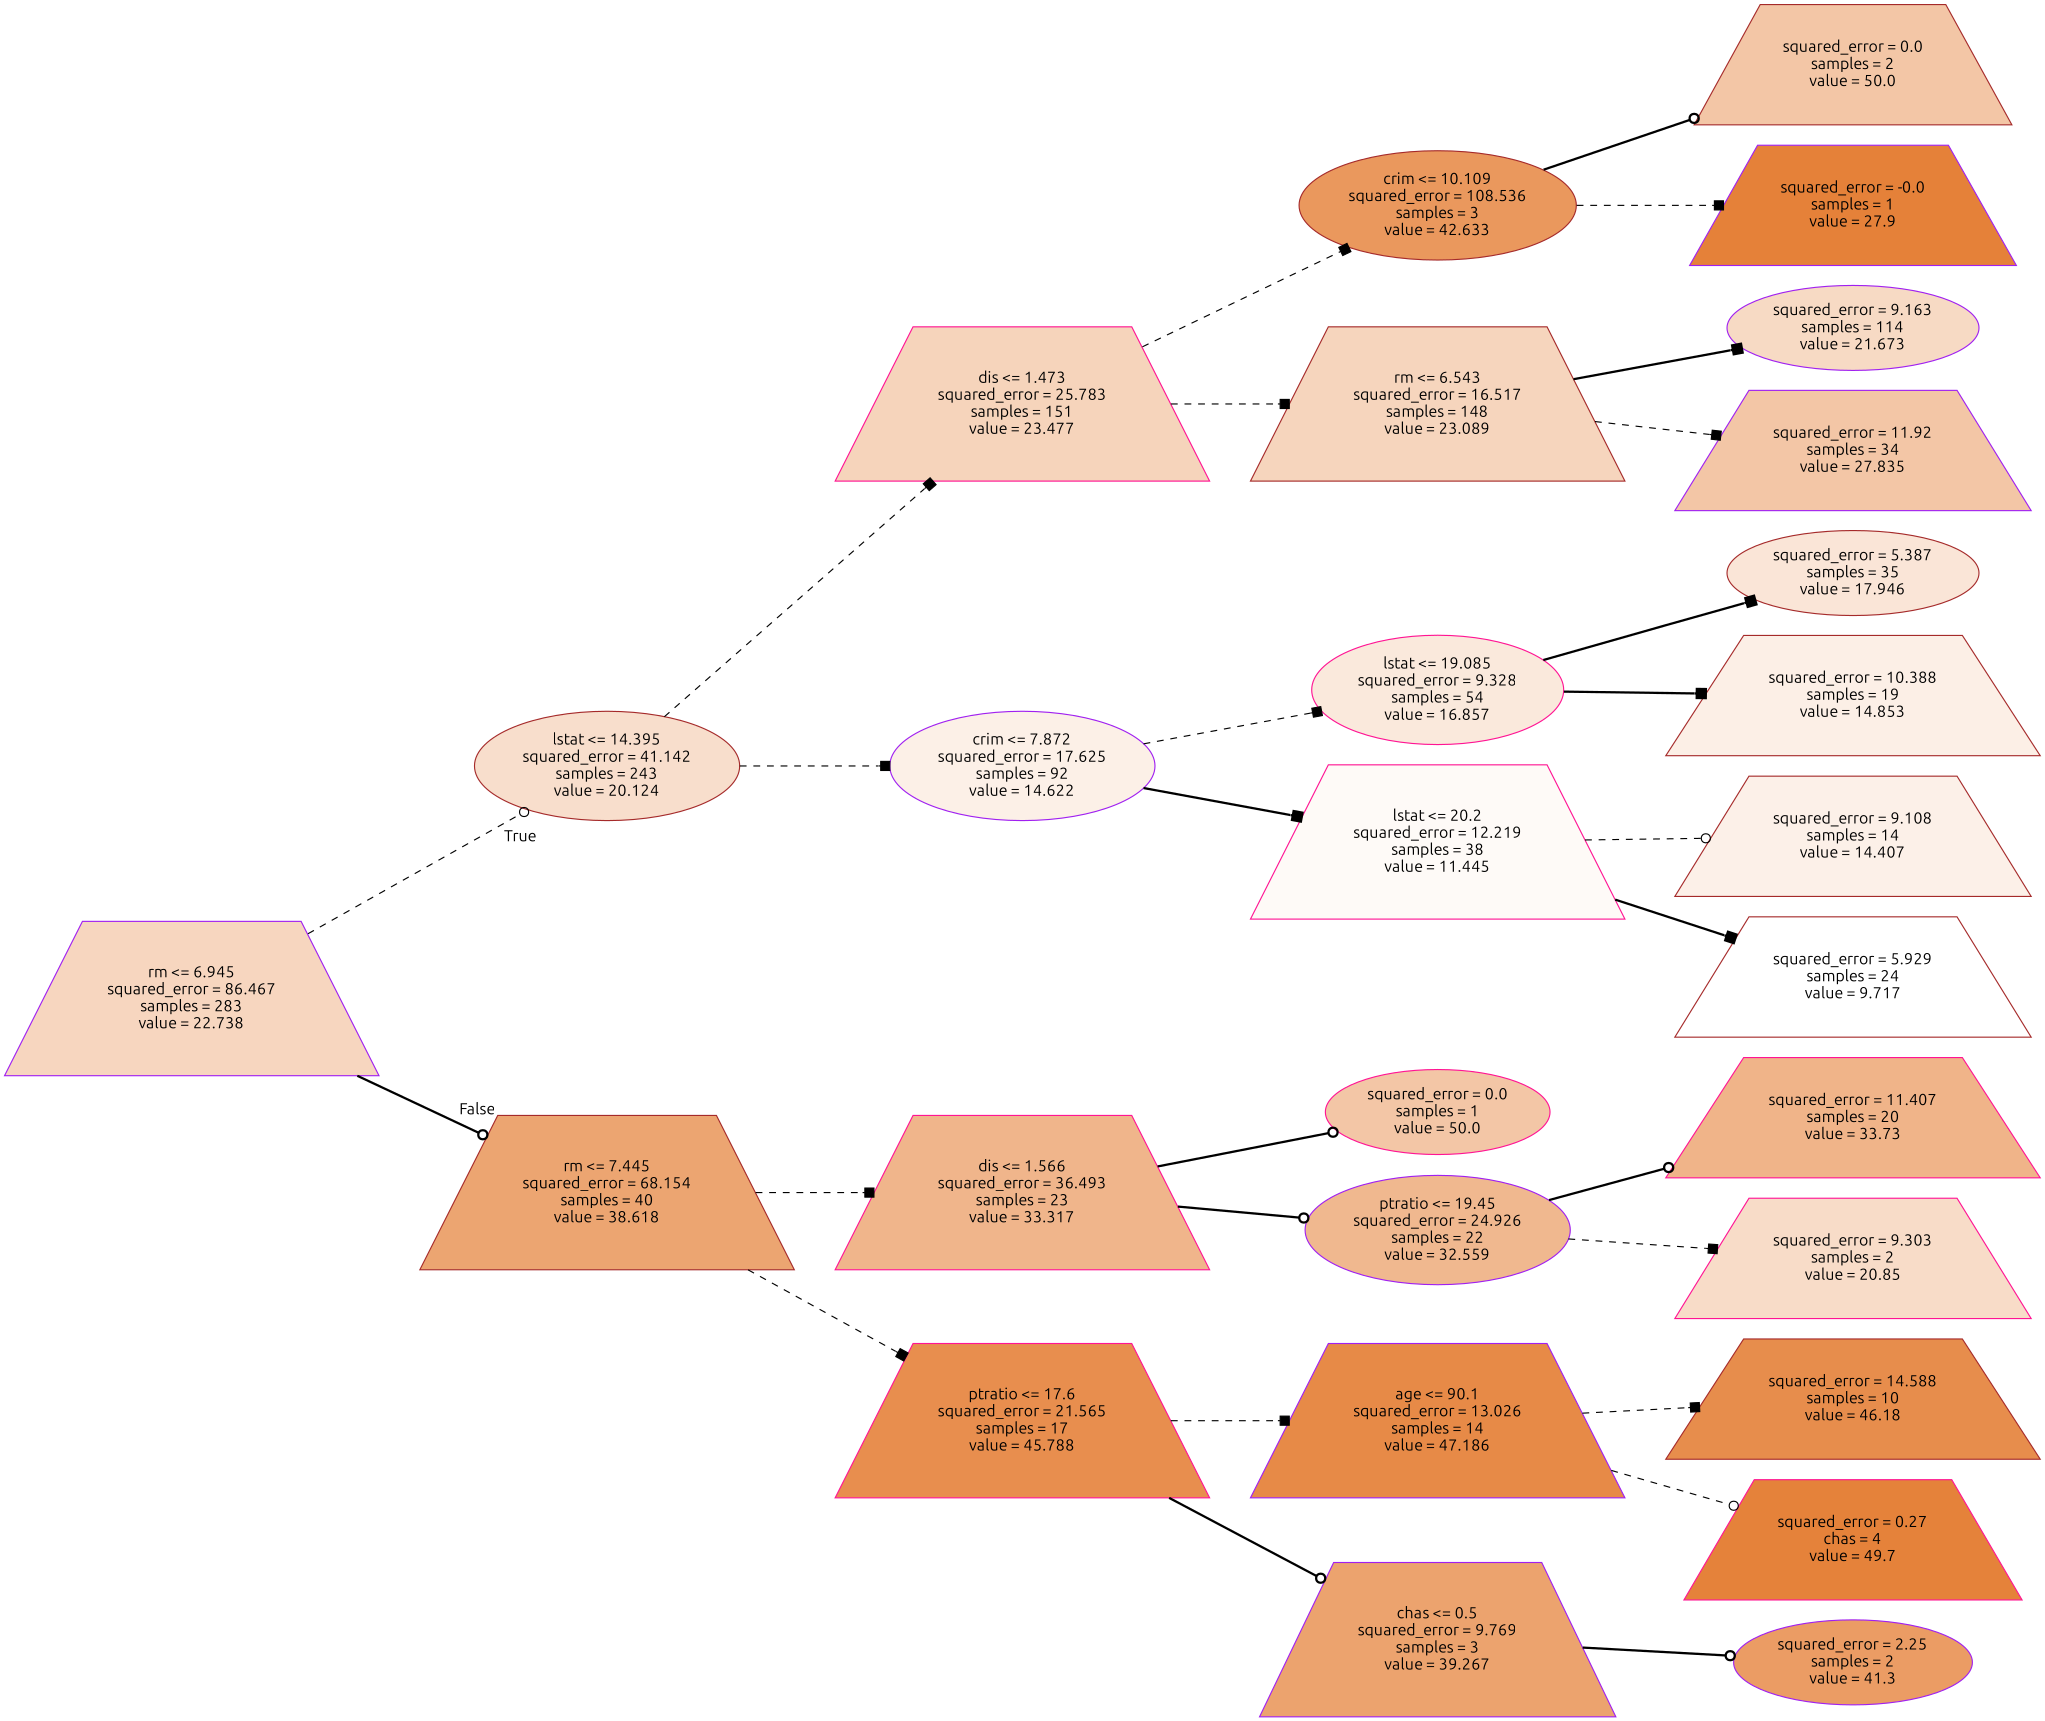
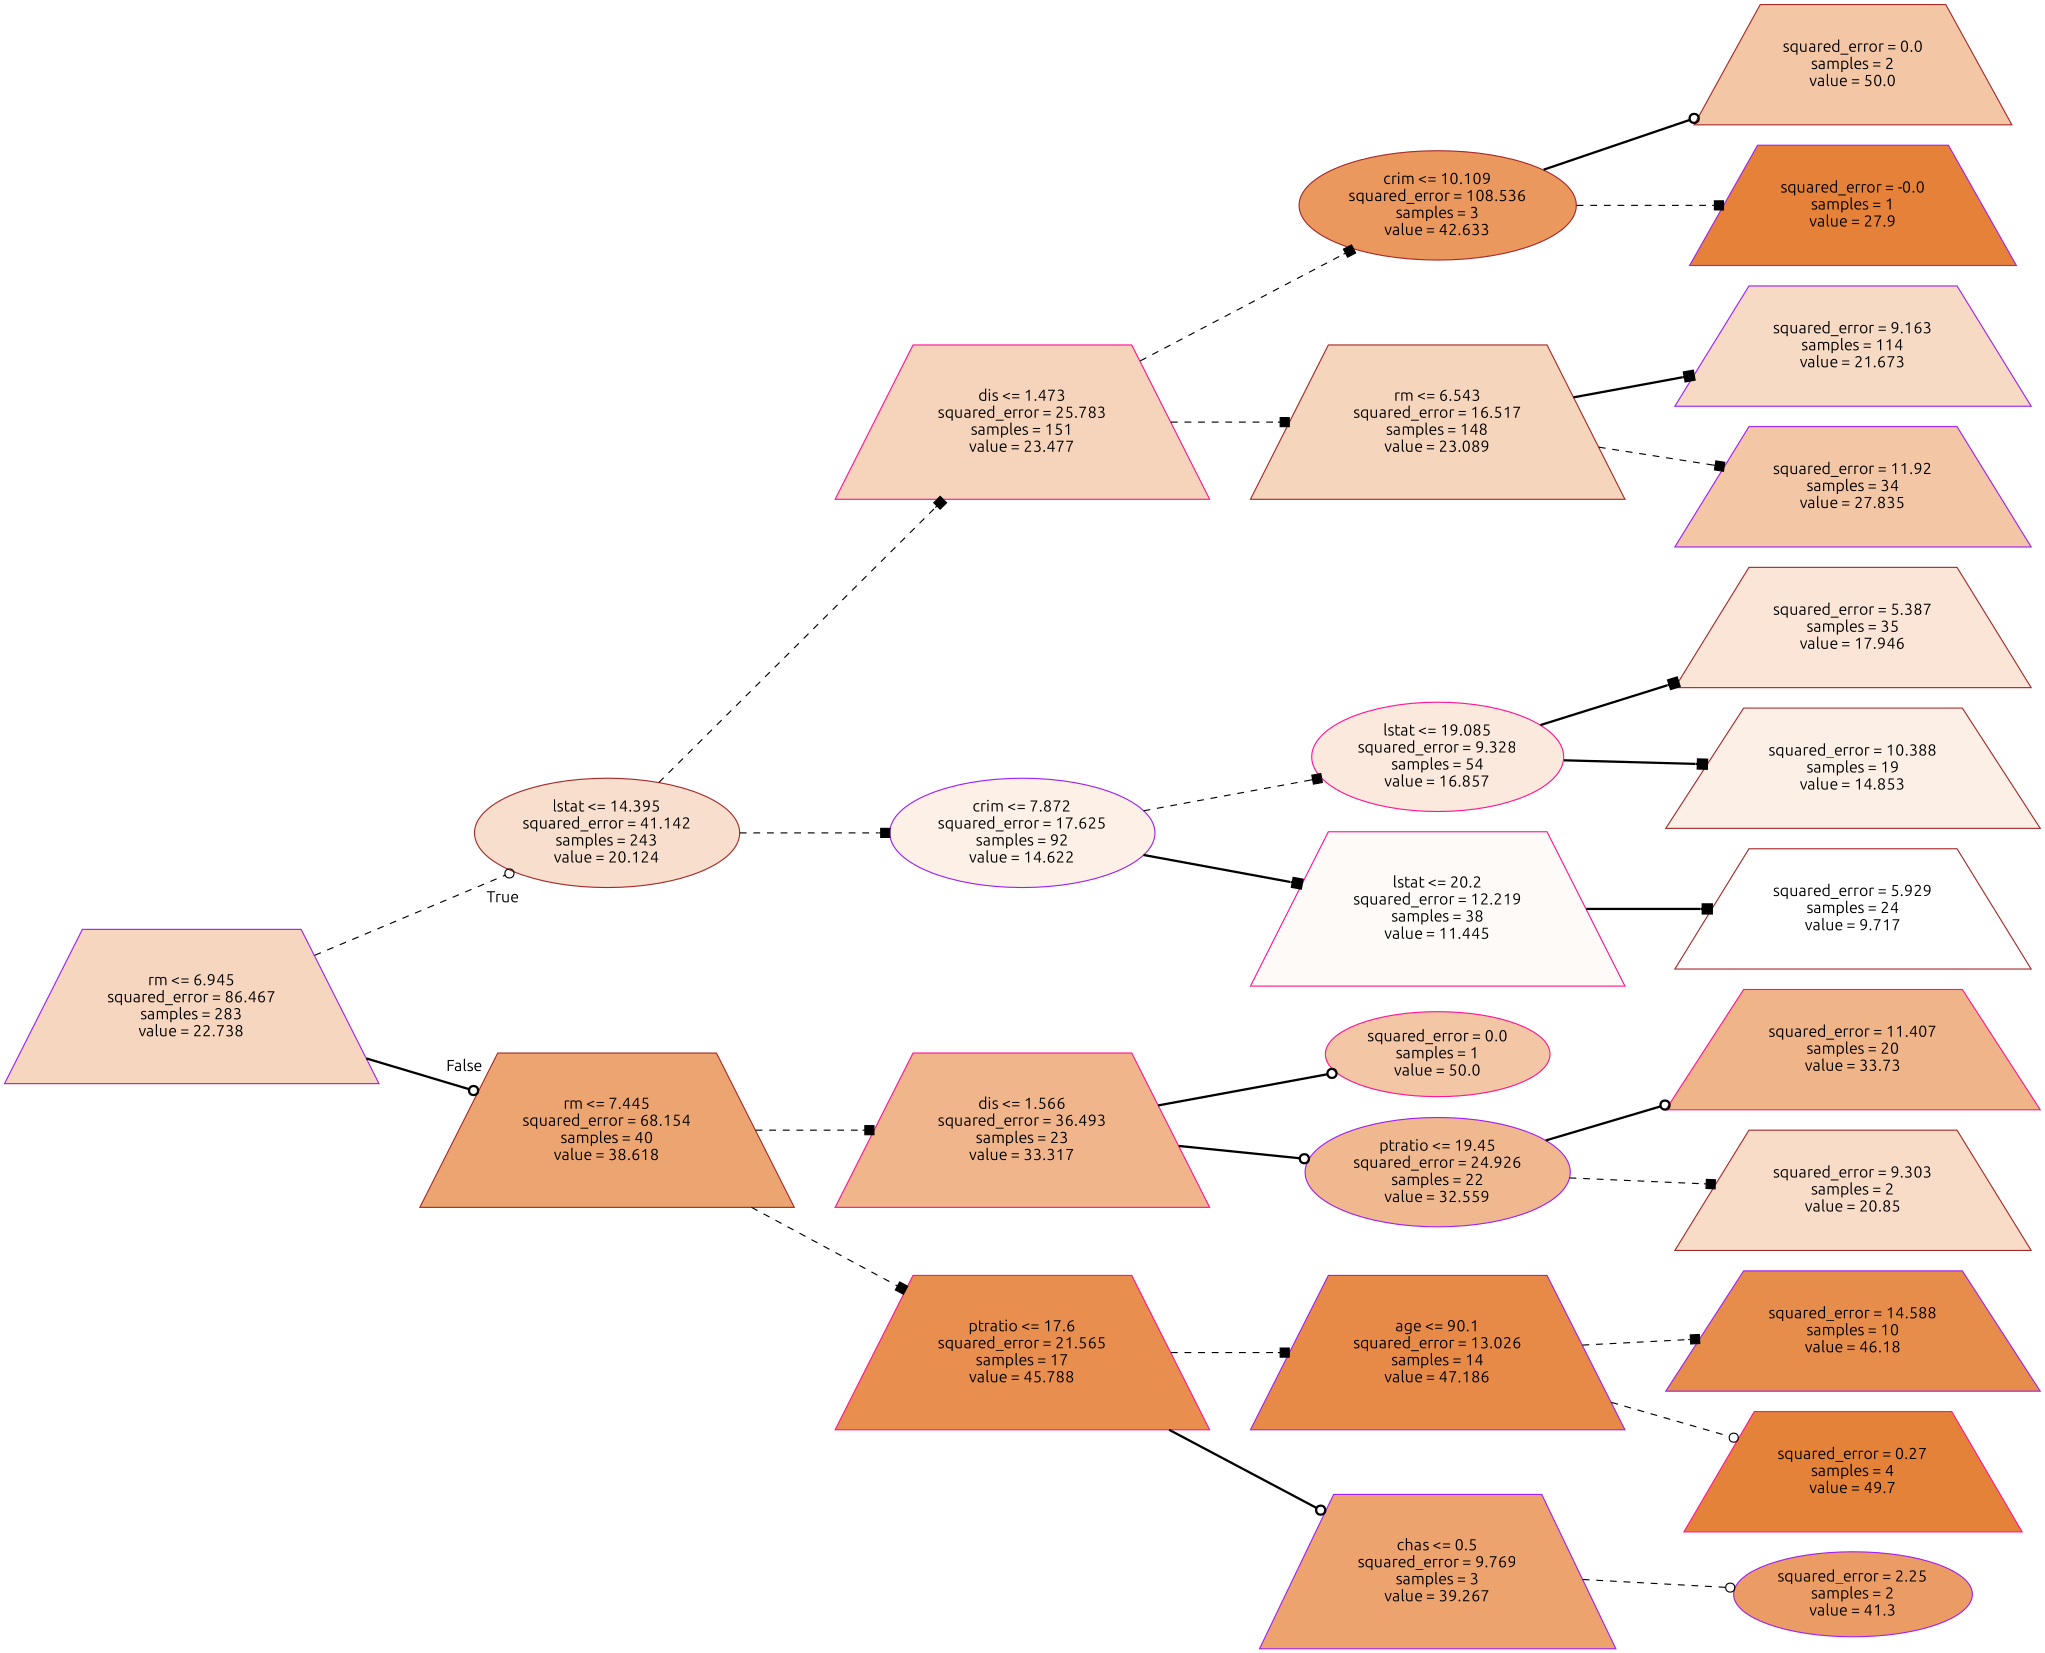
(1853, 328) -> (1853, 346)
(1853, 573) -> (1853, 628)
(1853, 836) -> none
(1853, 1258) -> (1853, 1190)
(1853, 1399) -> (1853, 1331)
(1853, 1540) -> (1853, 1472)
(1654, 1651) -> (1654, 1583)
